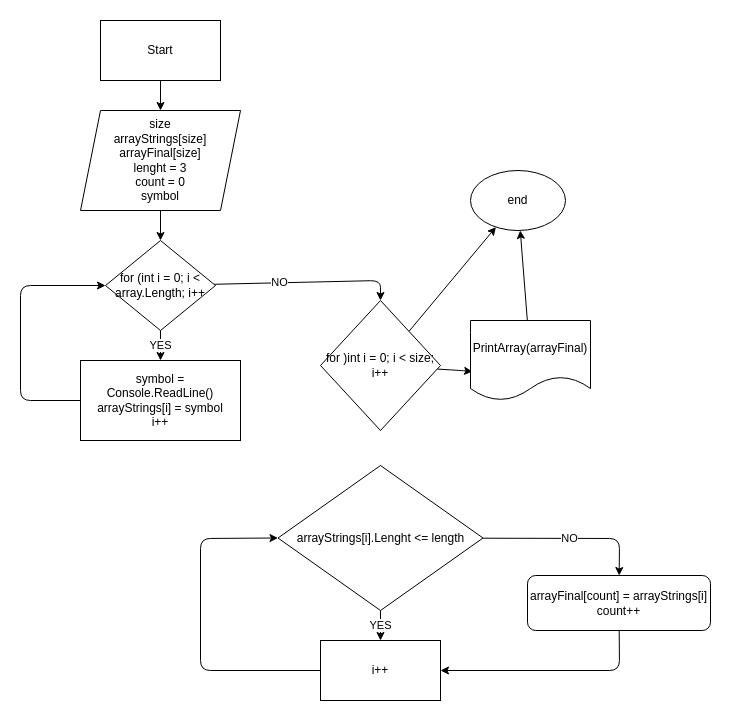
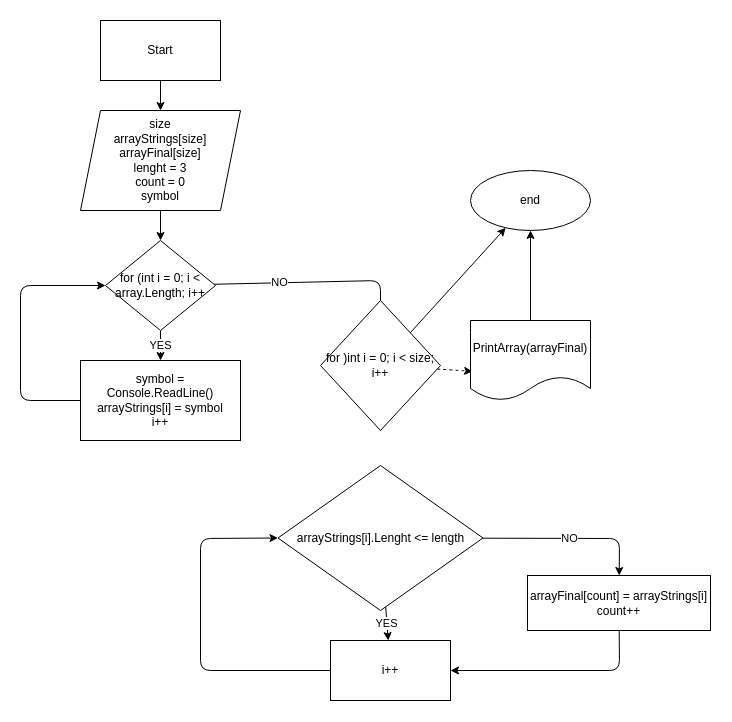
(518, 201) -> (531, 201)
(380, 286) -> (381, 292)
(451, 370) -> (451, 370)
(619, 603) -> (619, 603)
(381, 671) -> (391, 671)
